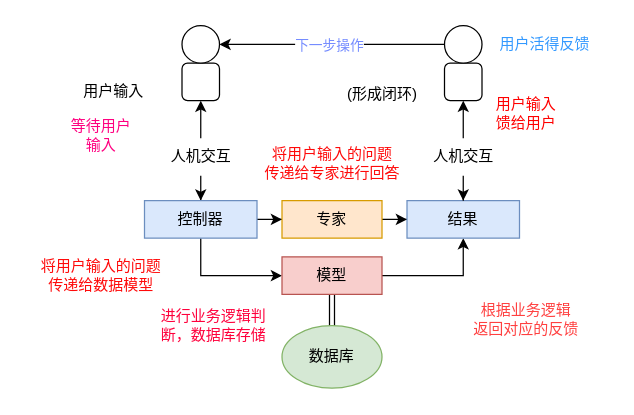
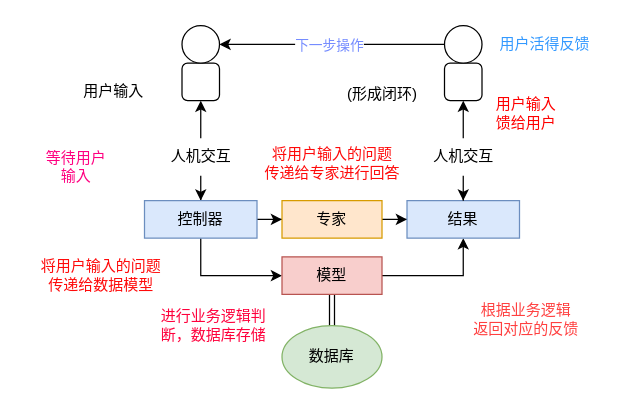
(101, 136) -> (76, 167)
